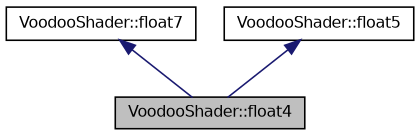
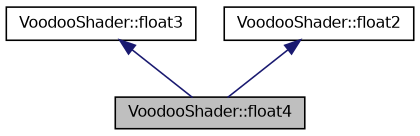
(101, 24) -> (101, 24)
(319, 24) -> (319, 24)
